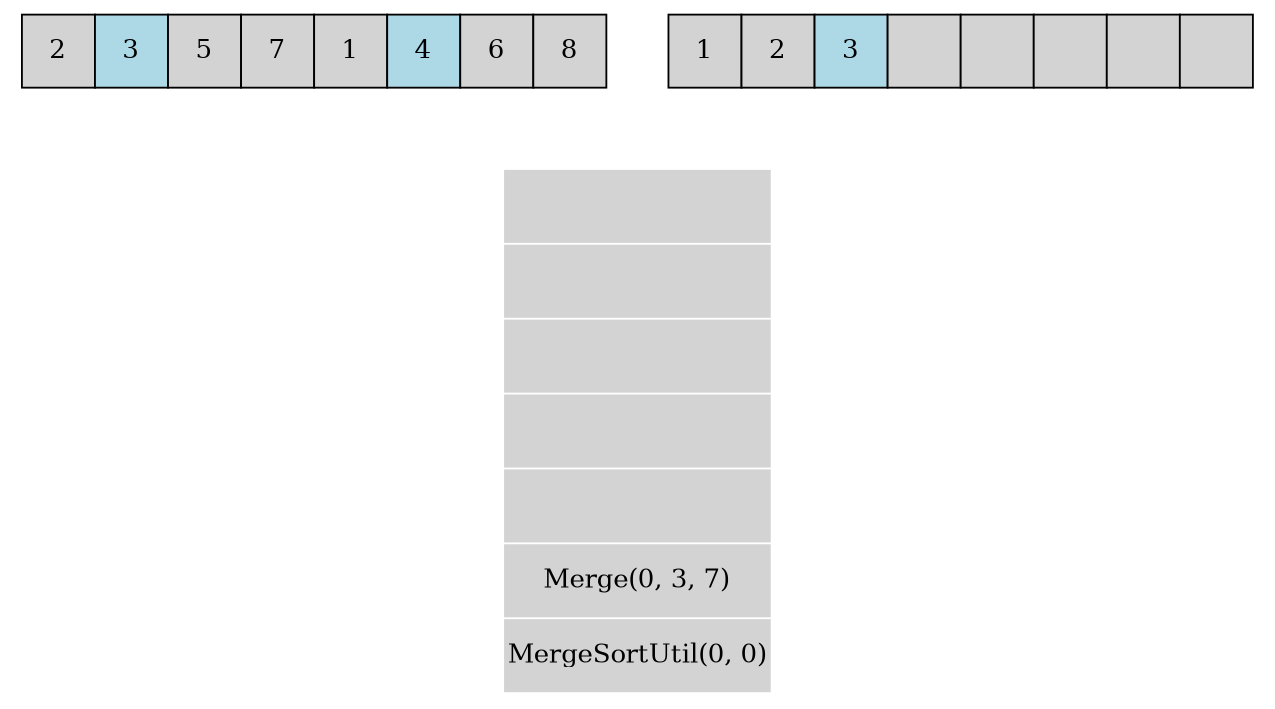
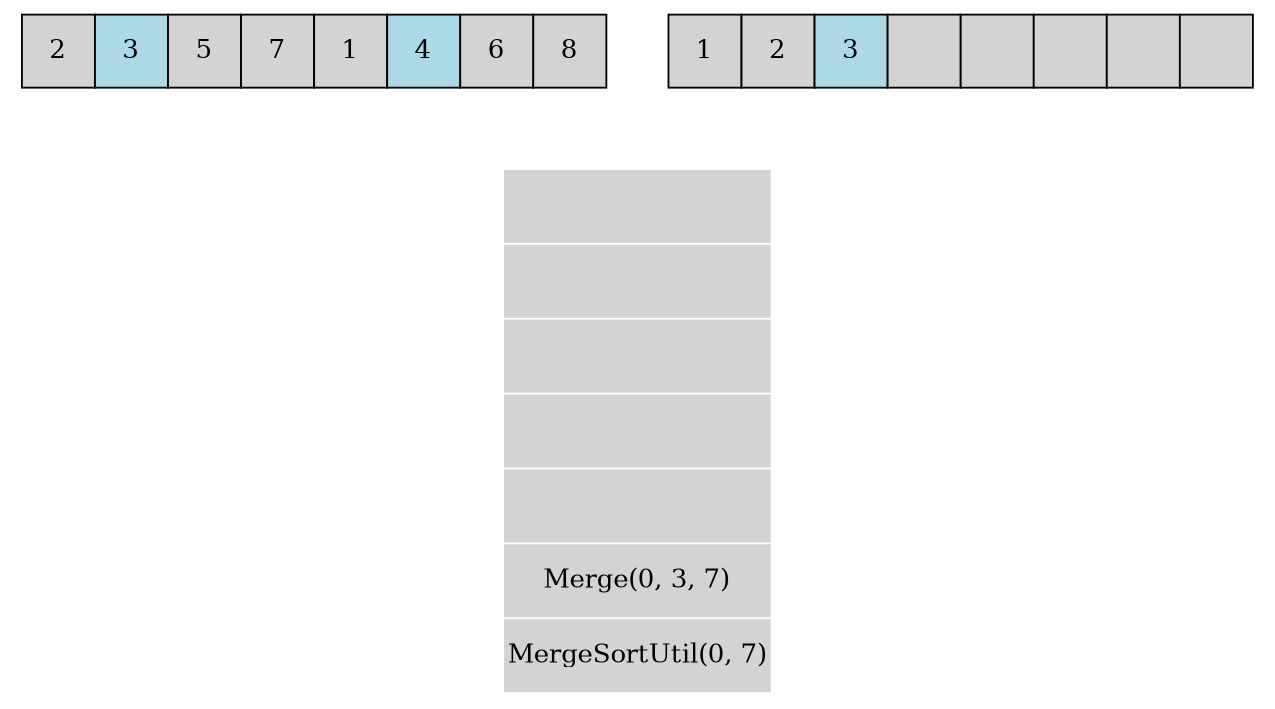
(637, 655) -> (637, 655)
